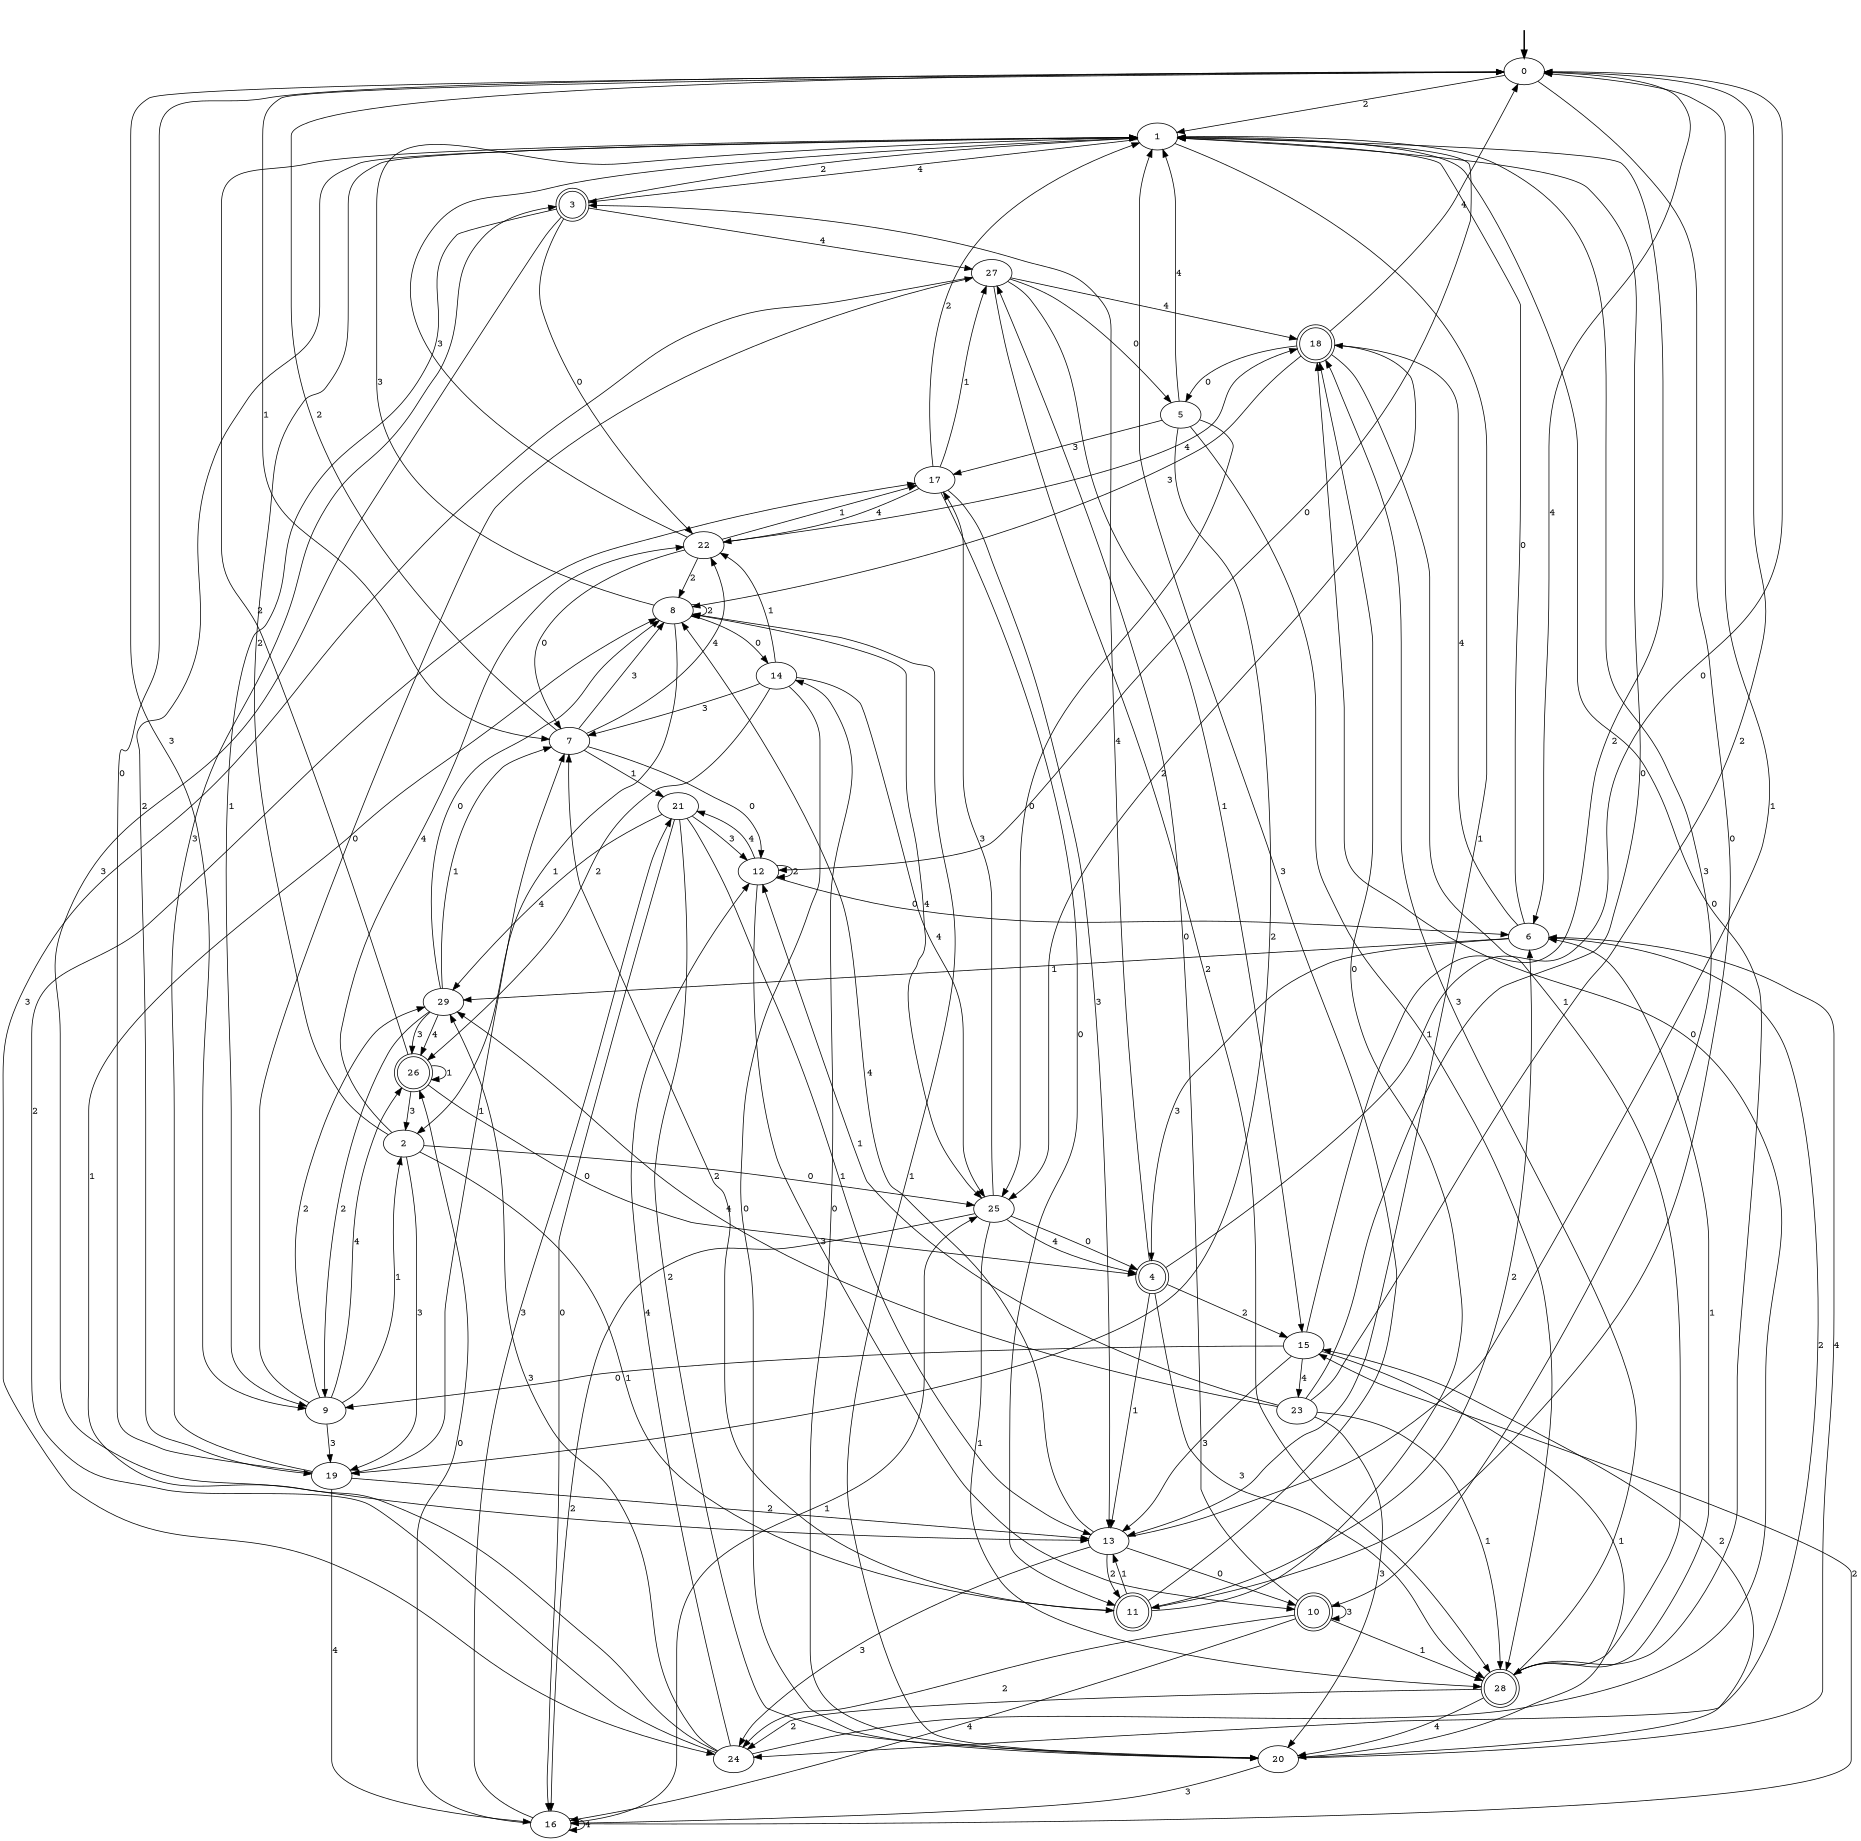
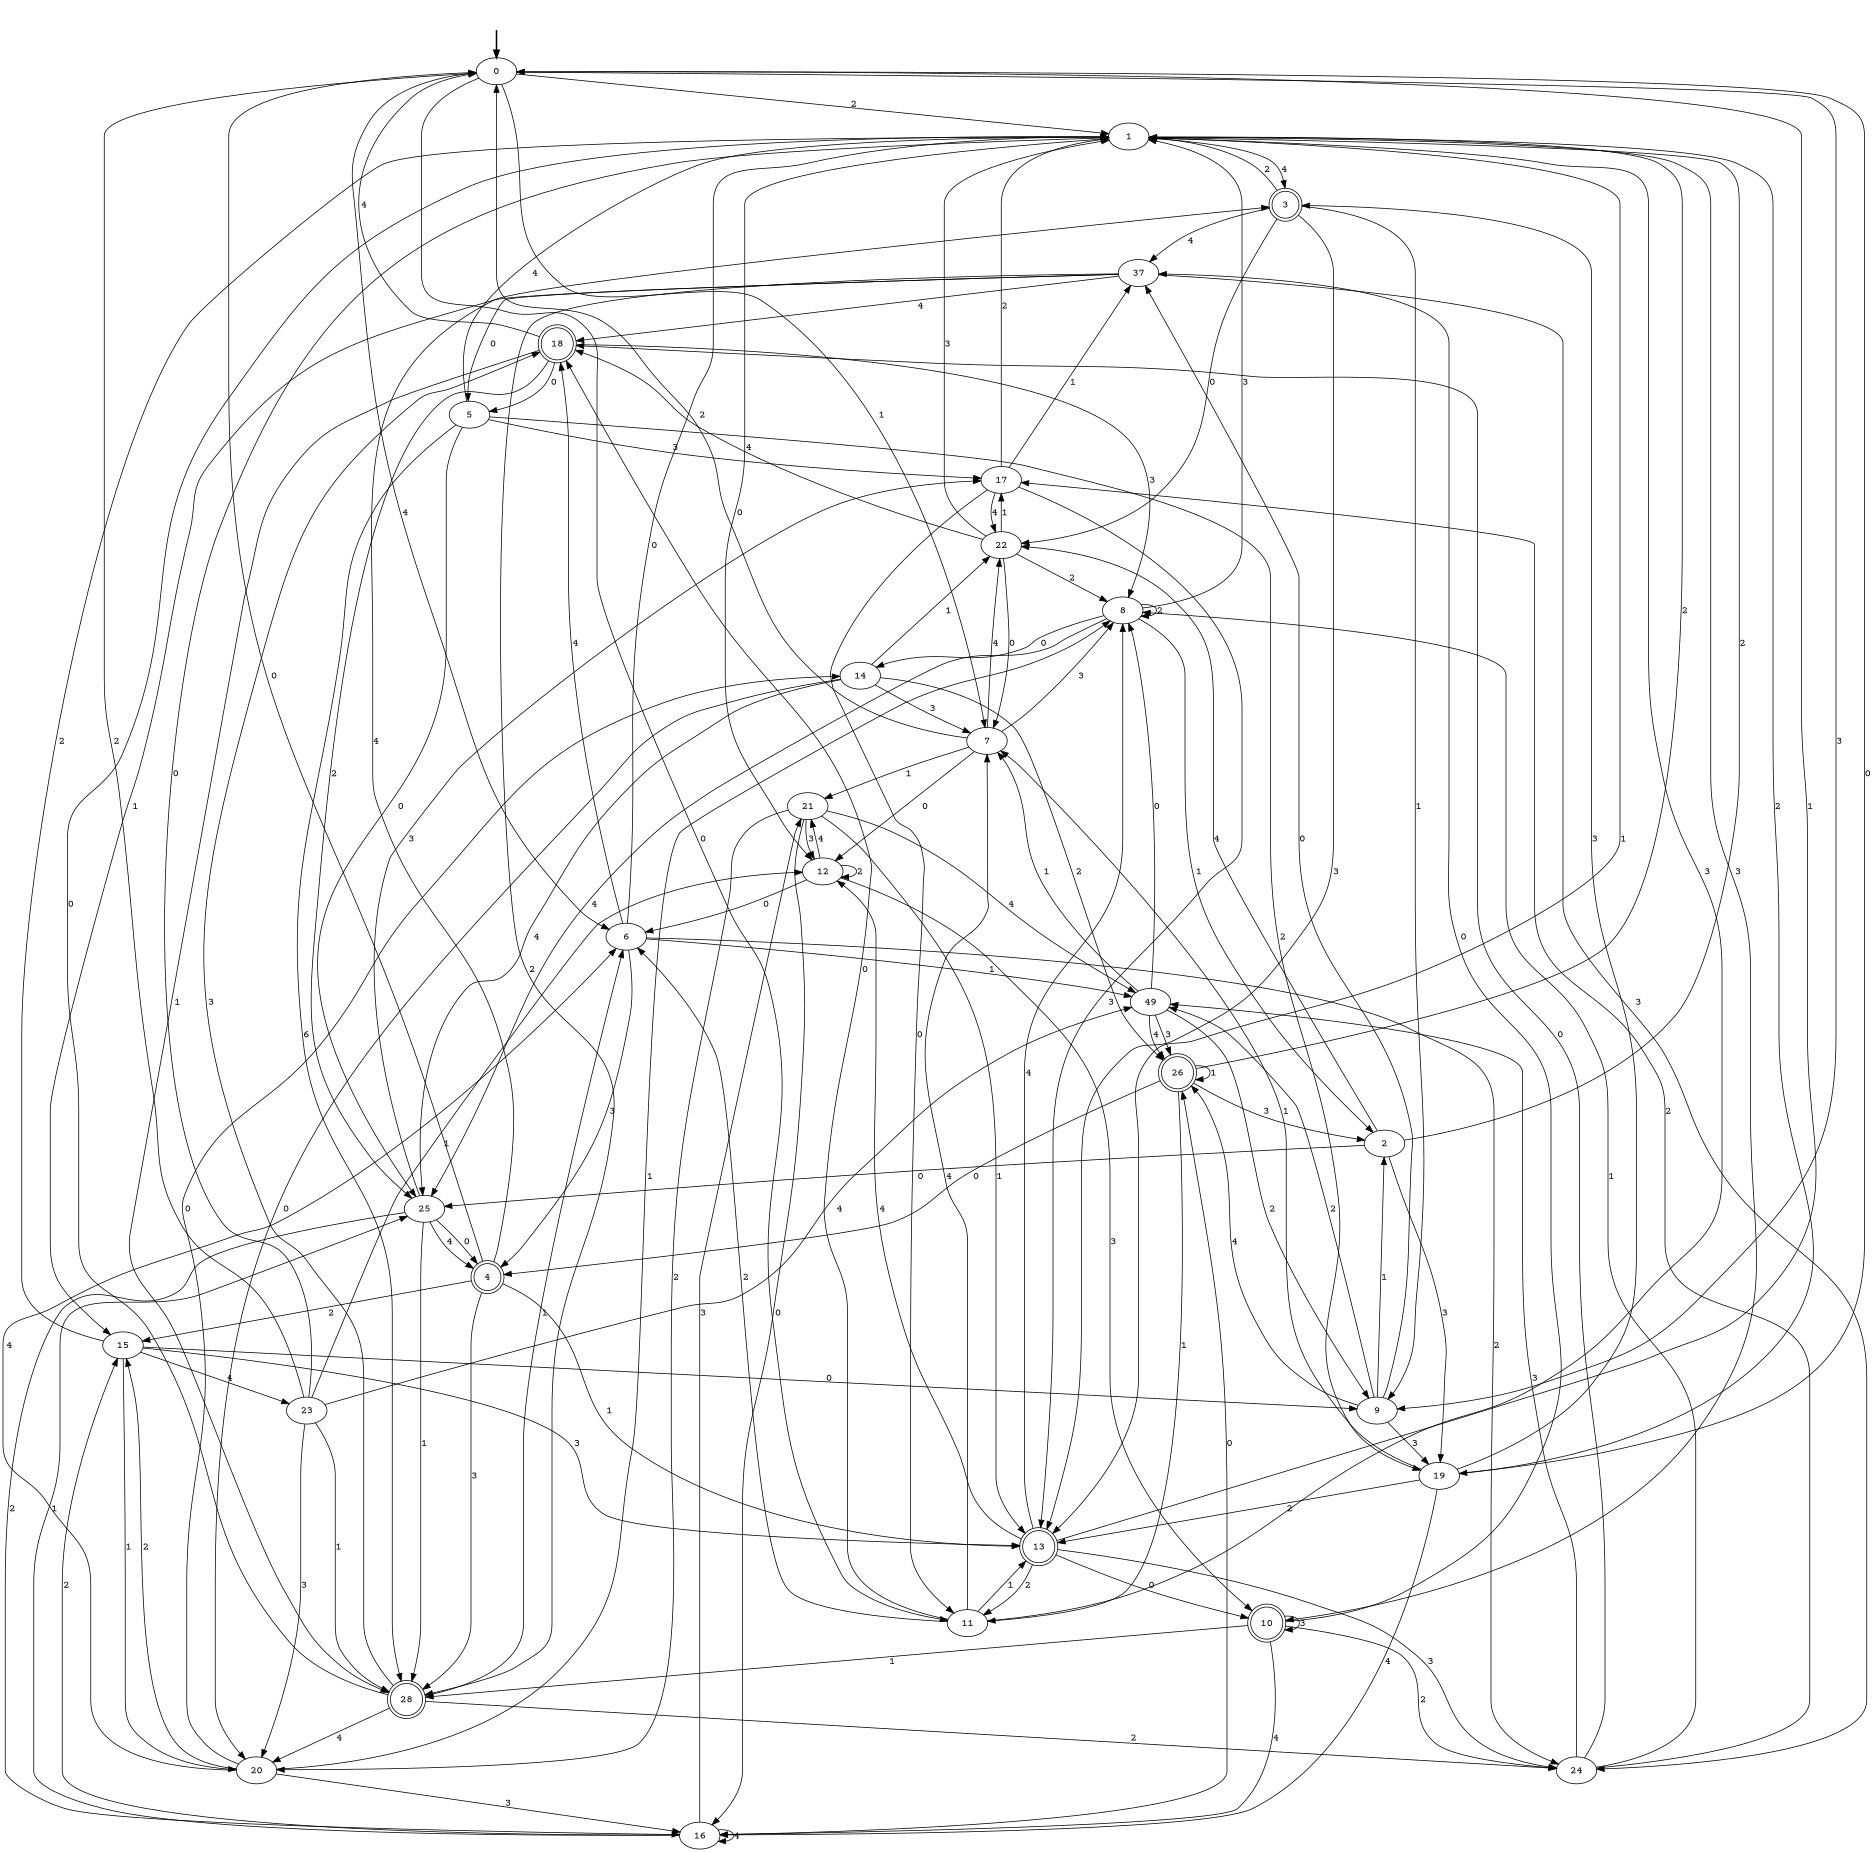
(992, 273) -> (1138, 273)
(443, 1002) -> (1150, 1002)
(1429, 1035) -> (306, 1035)
(717, 1176) -> (949, 1176)
(644, 1308) -> (882, 1244)
(688, 1483) -> (1175, 1414)
(1109, 1541) -> (1039, 1547)
(1133, 1612) -> (968, 1623)
